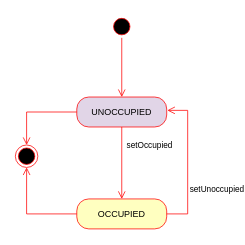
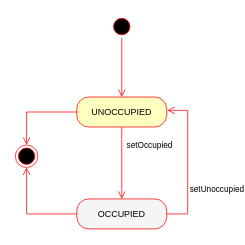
(122, 112) -> (122, 112)
(122, 214) -> (122, 214)
